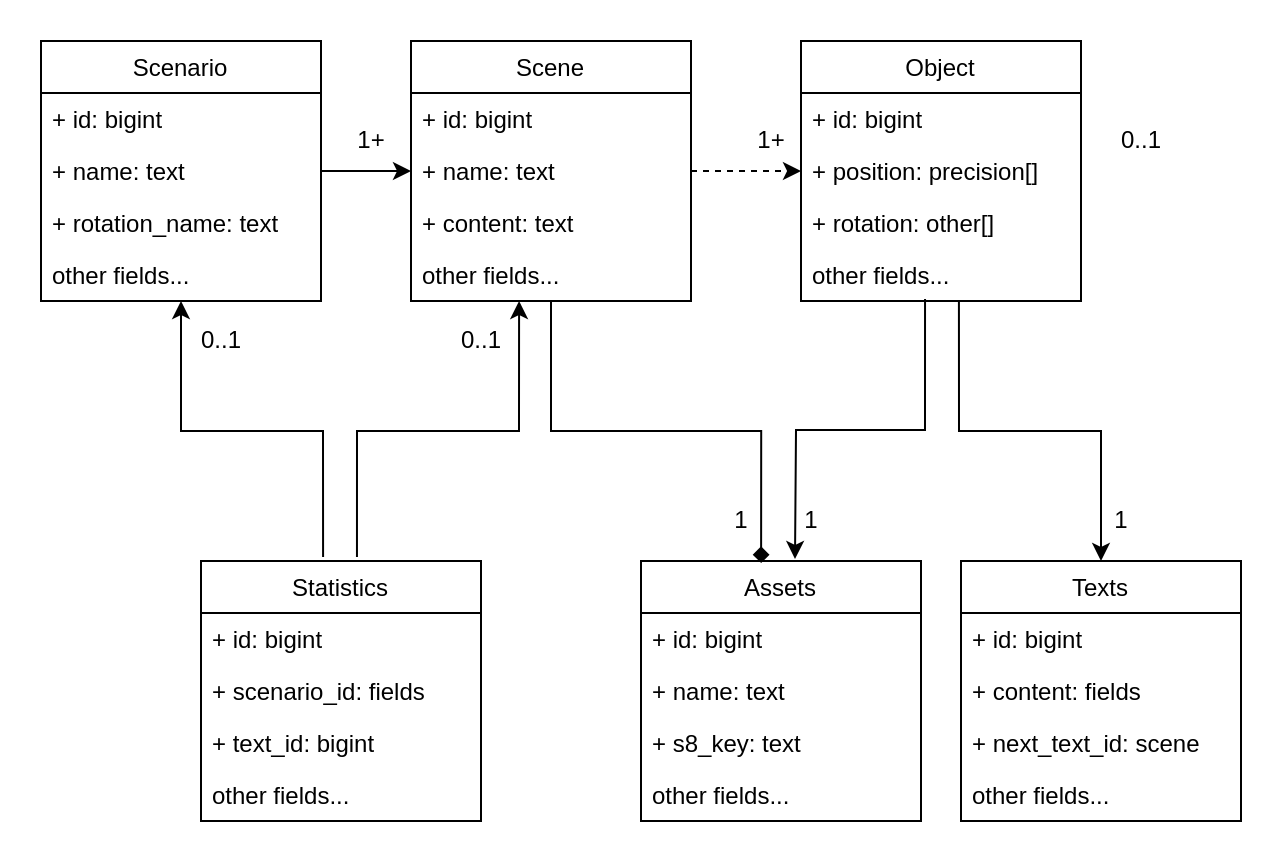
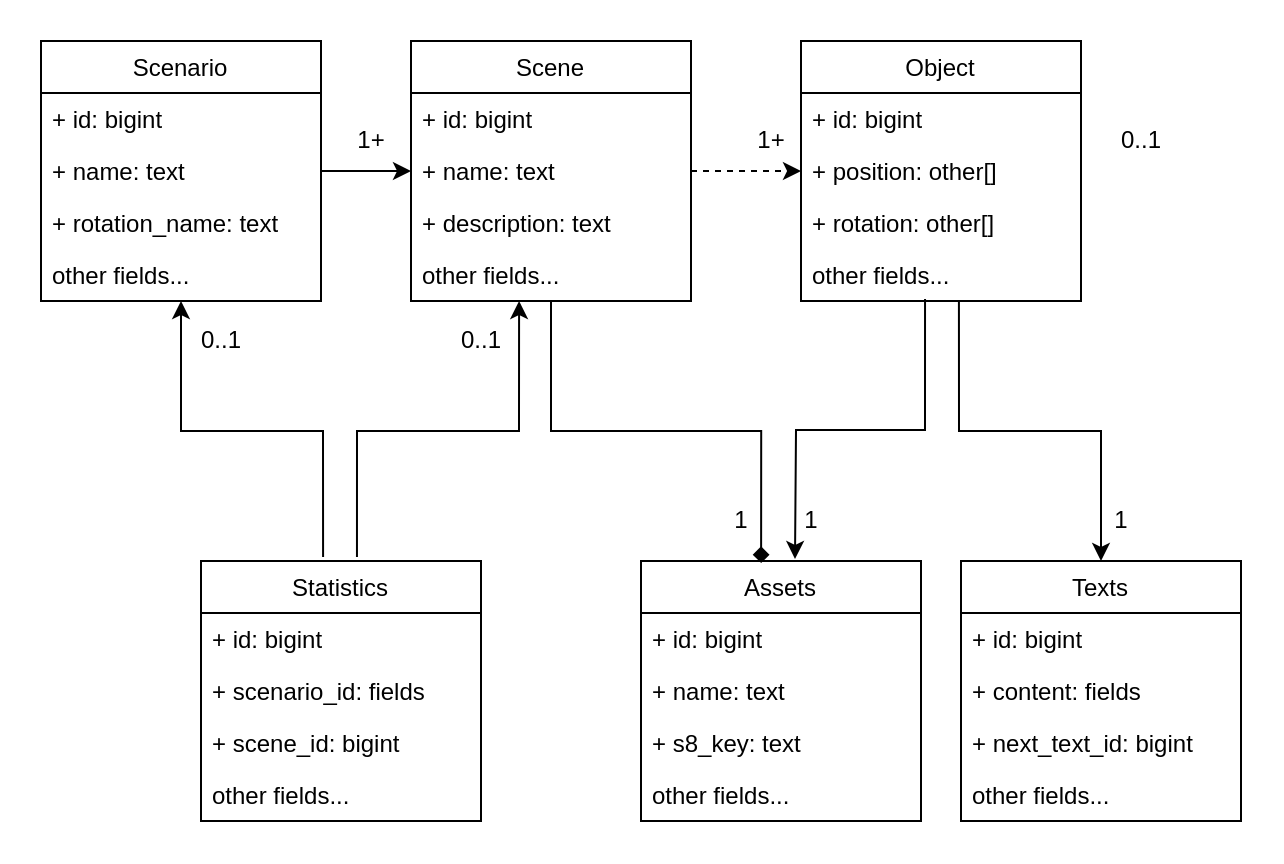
(945, 172) -> (924, 172)
(513, 224) -> (534, 224)
(308, 744) -> (314, 744)
(1101, 744) -> (1101, 744)
